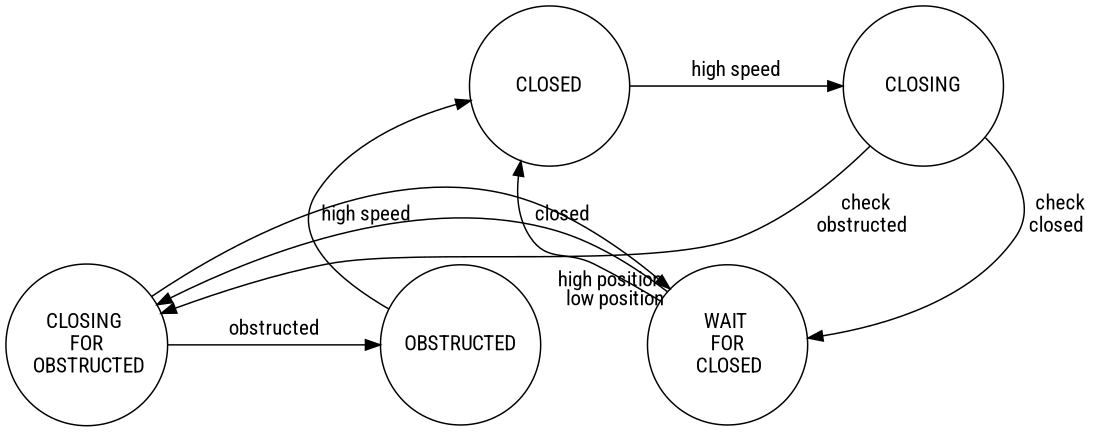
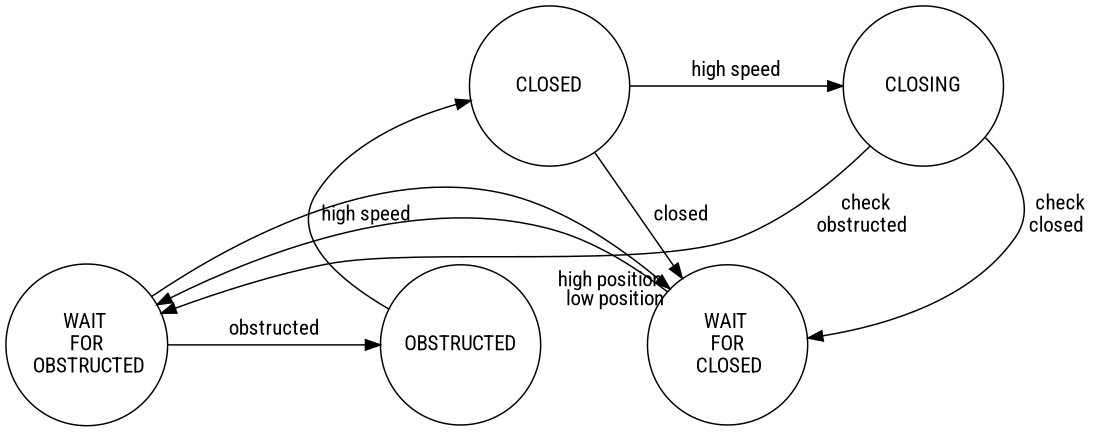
(596, 265) -> (634, 209)
(87, 345) -> (87, 345)
